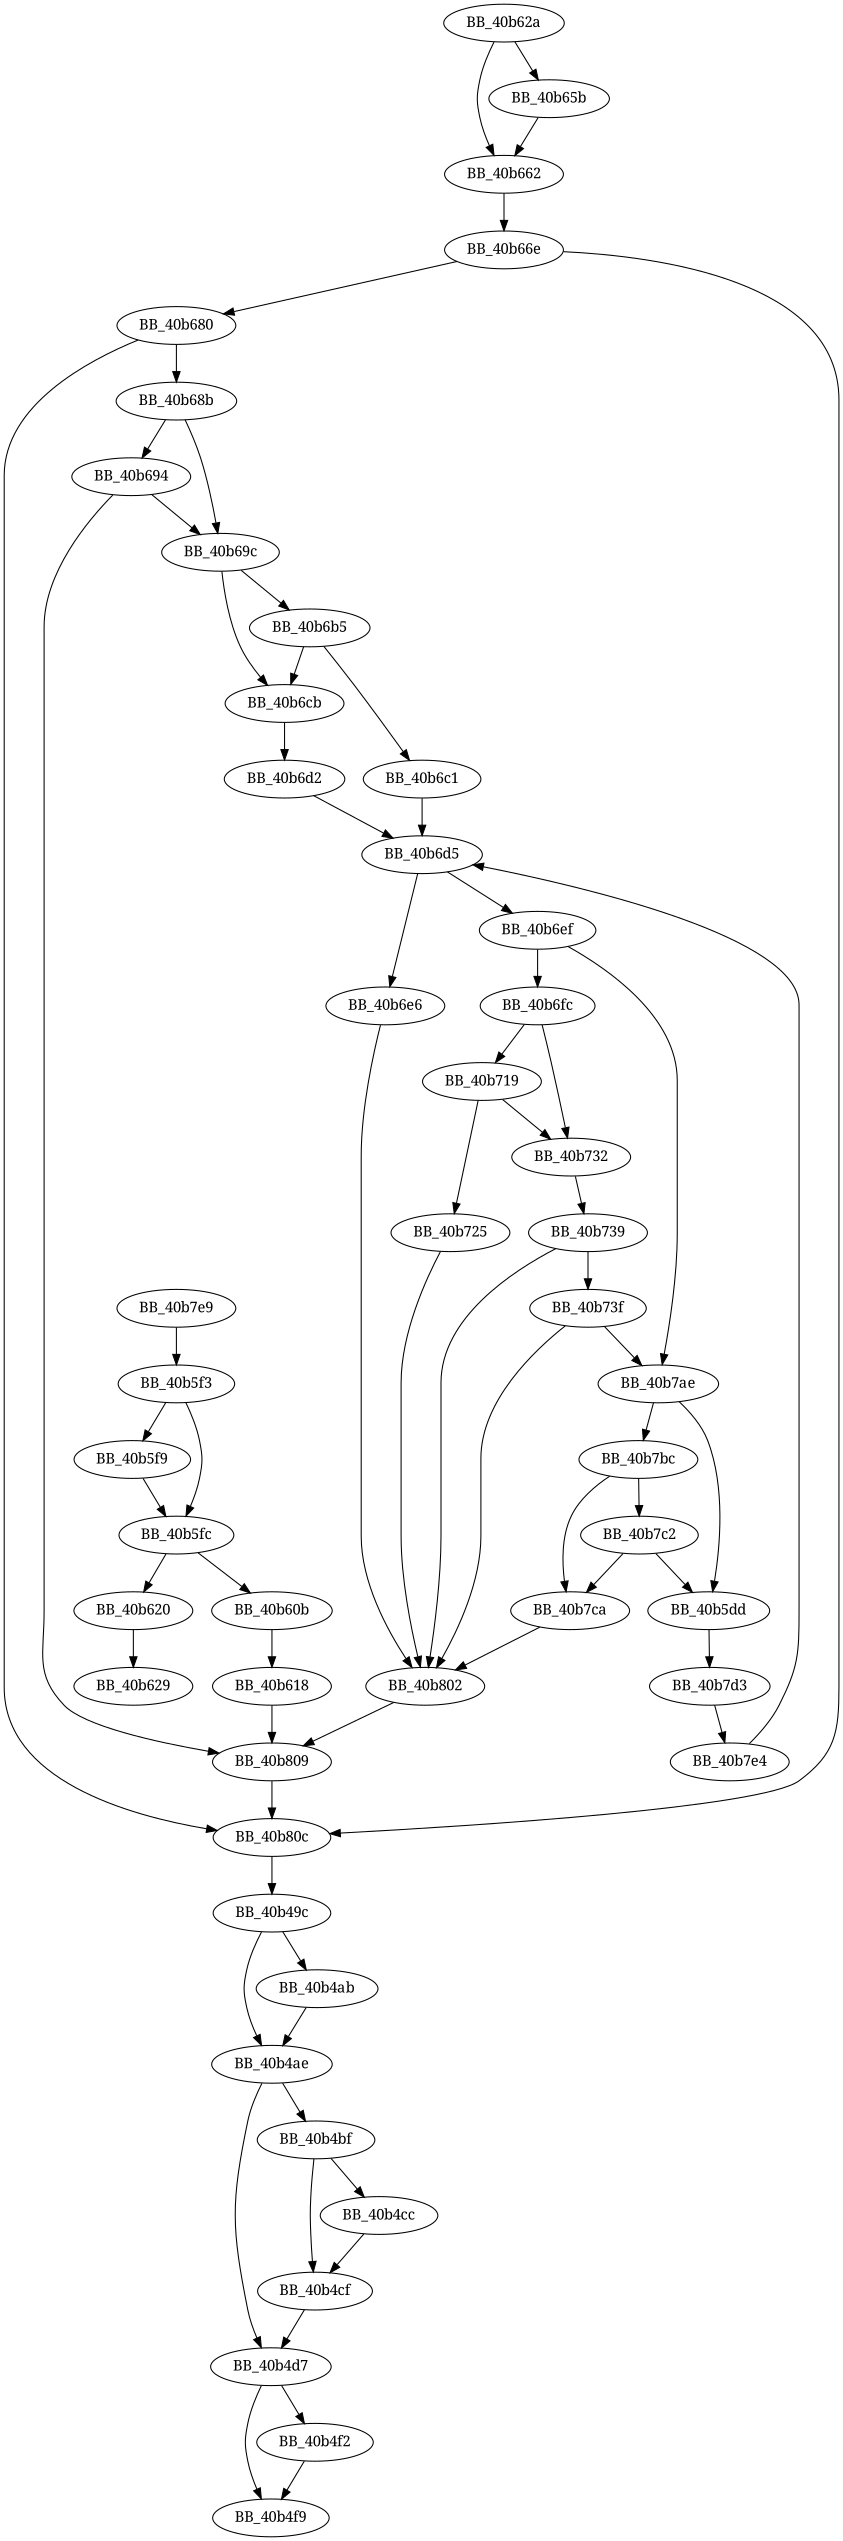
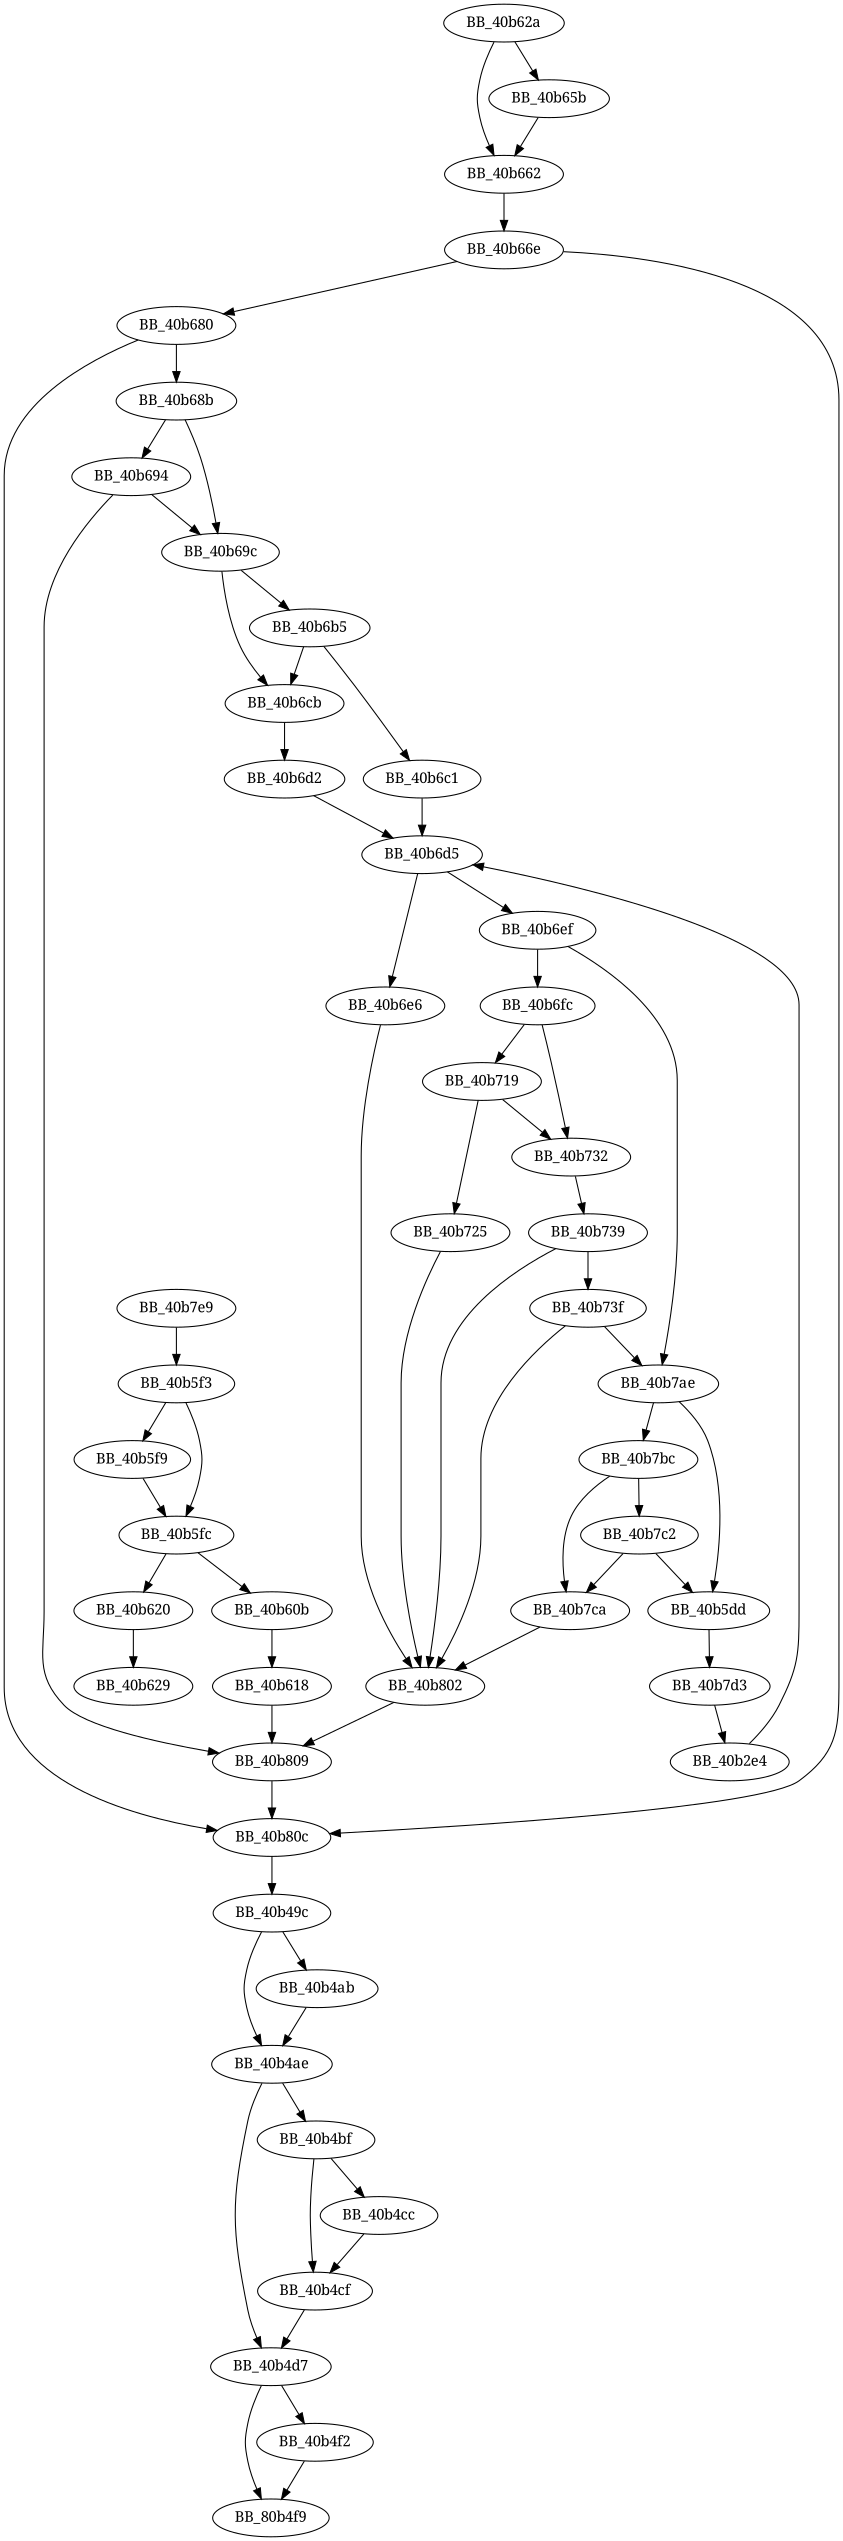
(730, 1762) -> (730, 1762)
(271, 2518) -> (271, 2518)
